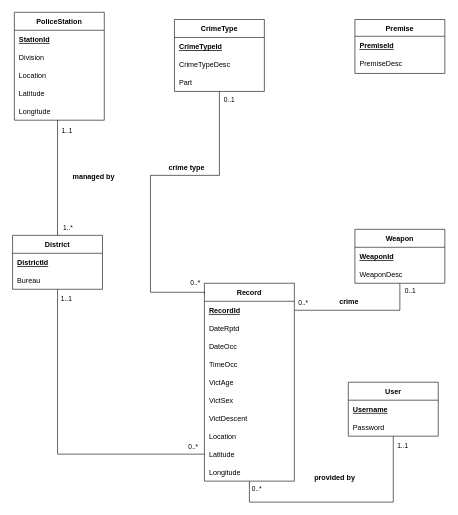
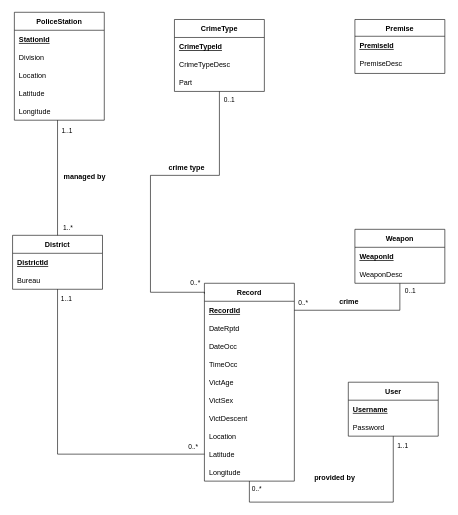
(93, 177) -> (84, 177)
